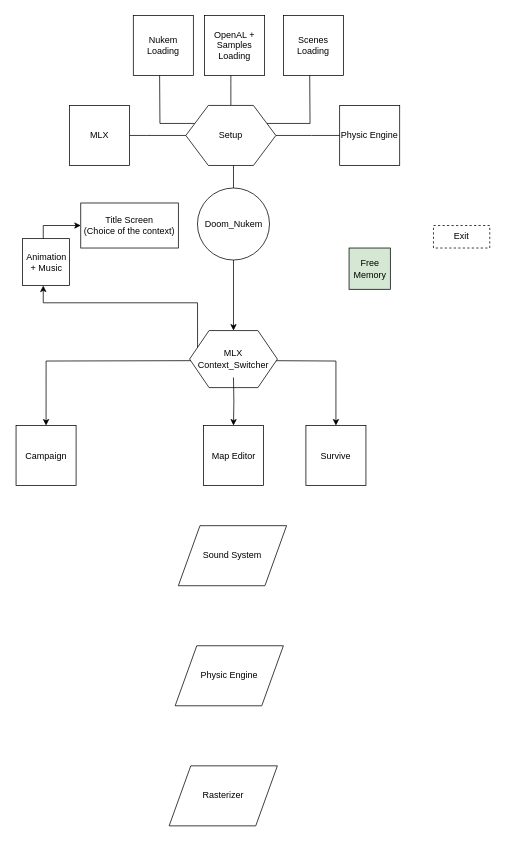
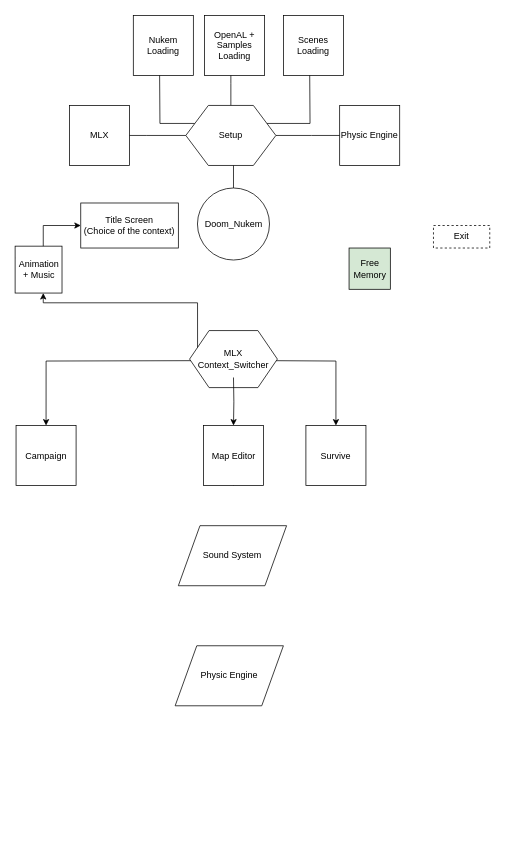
(46, 262) -> (38, 269)
(233, 292) -> none
(223, 795) -> none
